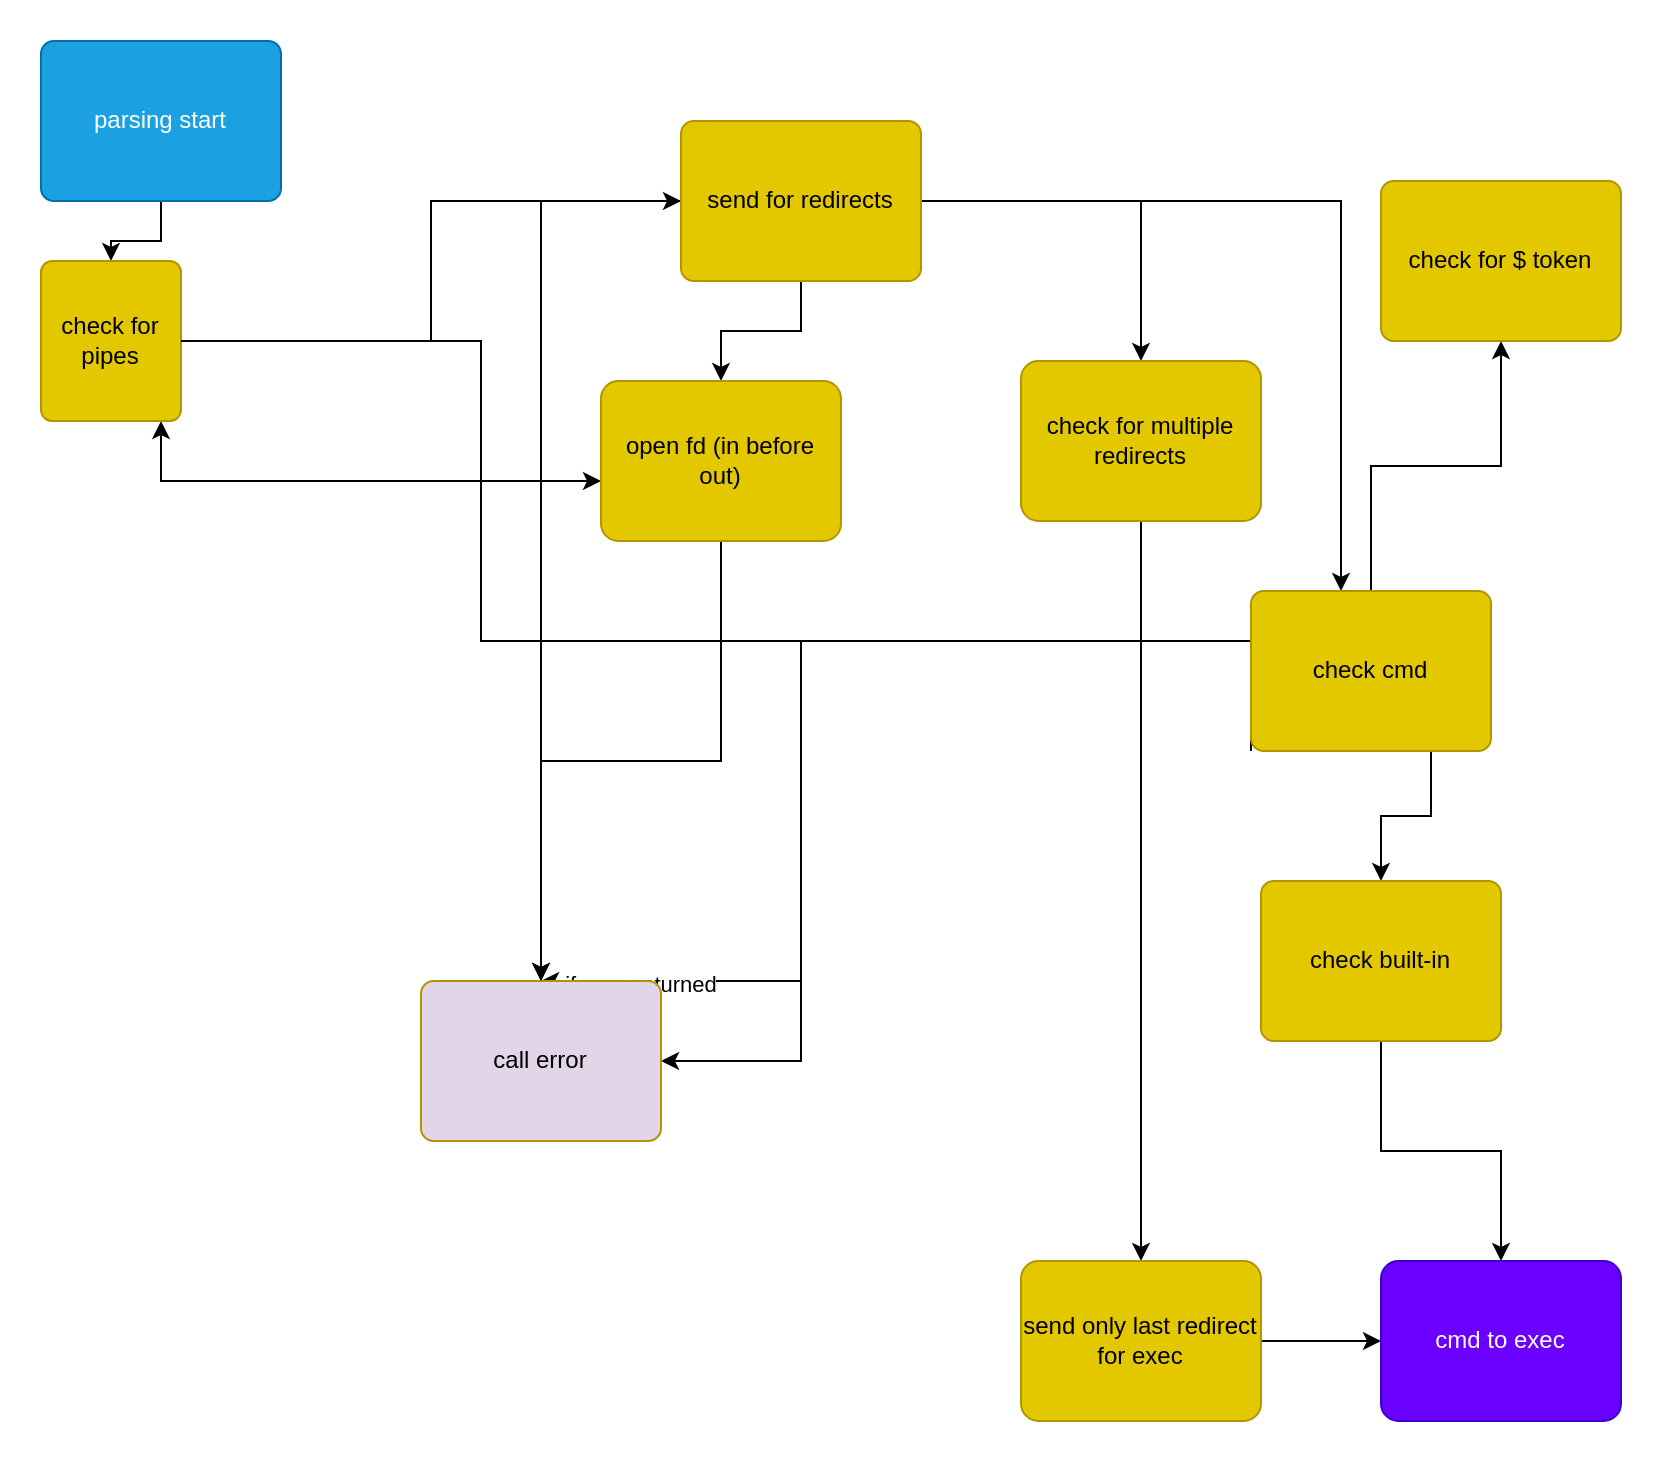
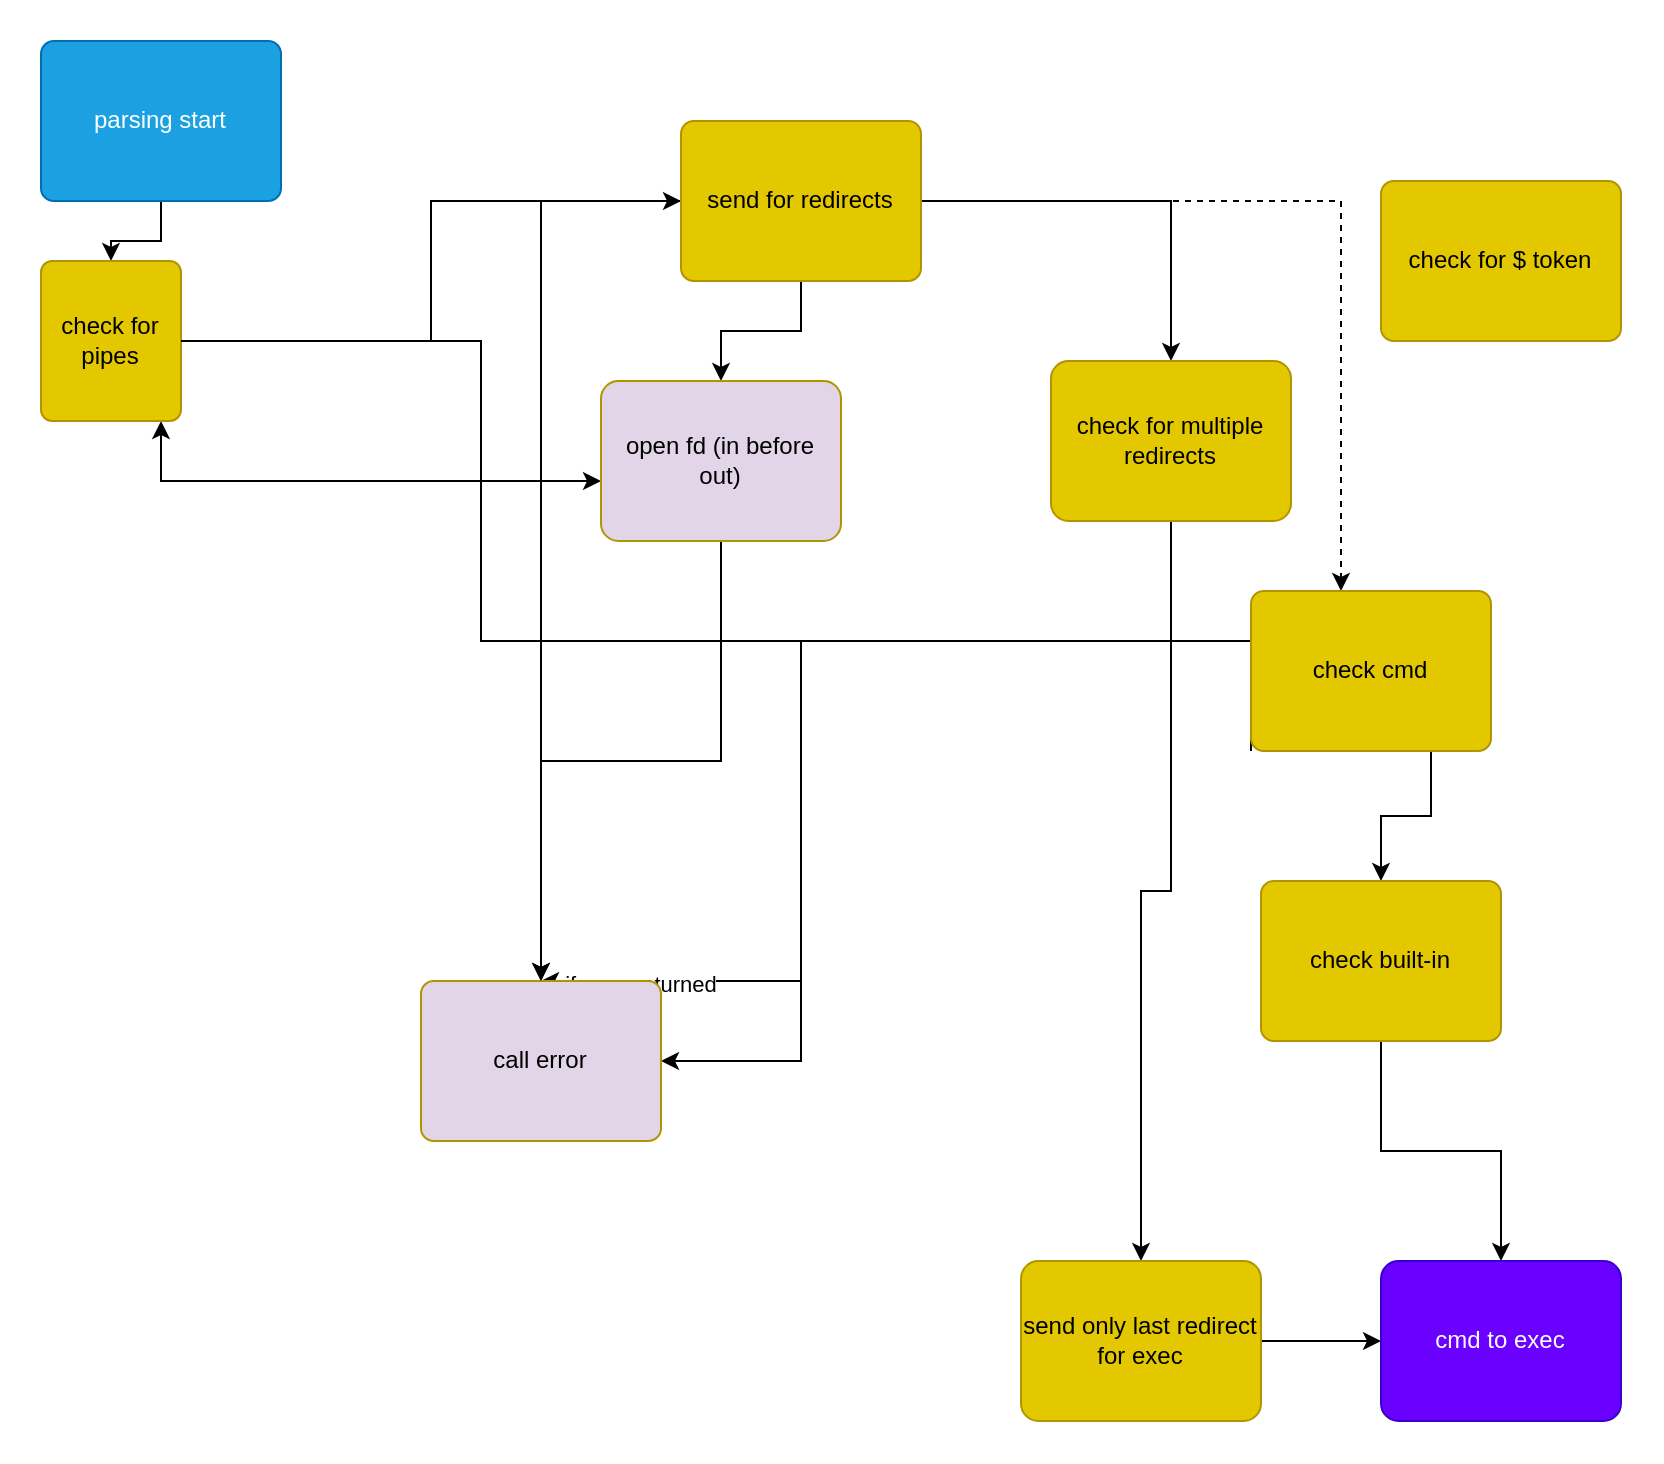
(1341, 305) -> (1341, 305)
(1141, 441) -> (1171, 441)
(721, 461) -> (721, 461)
(1429, 466) -> none
